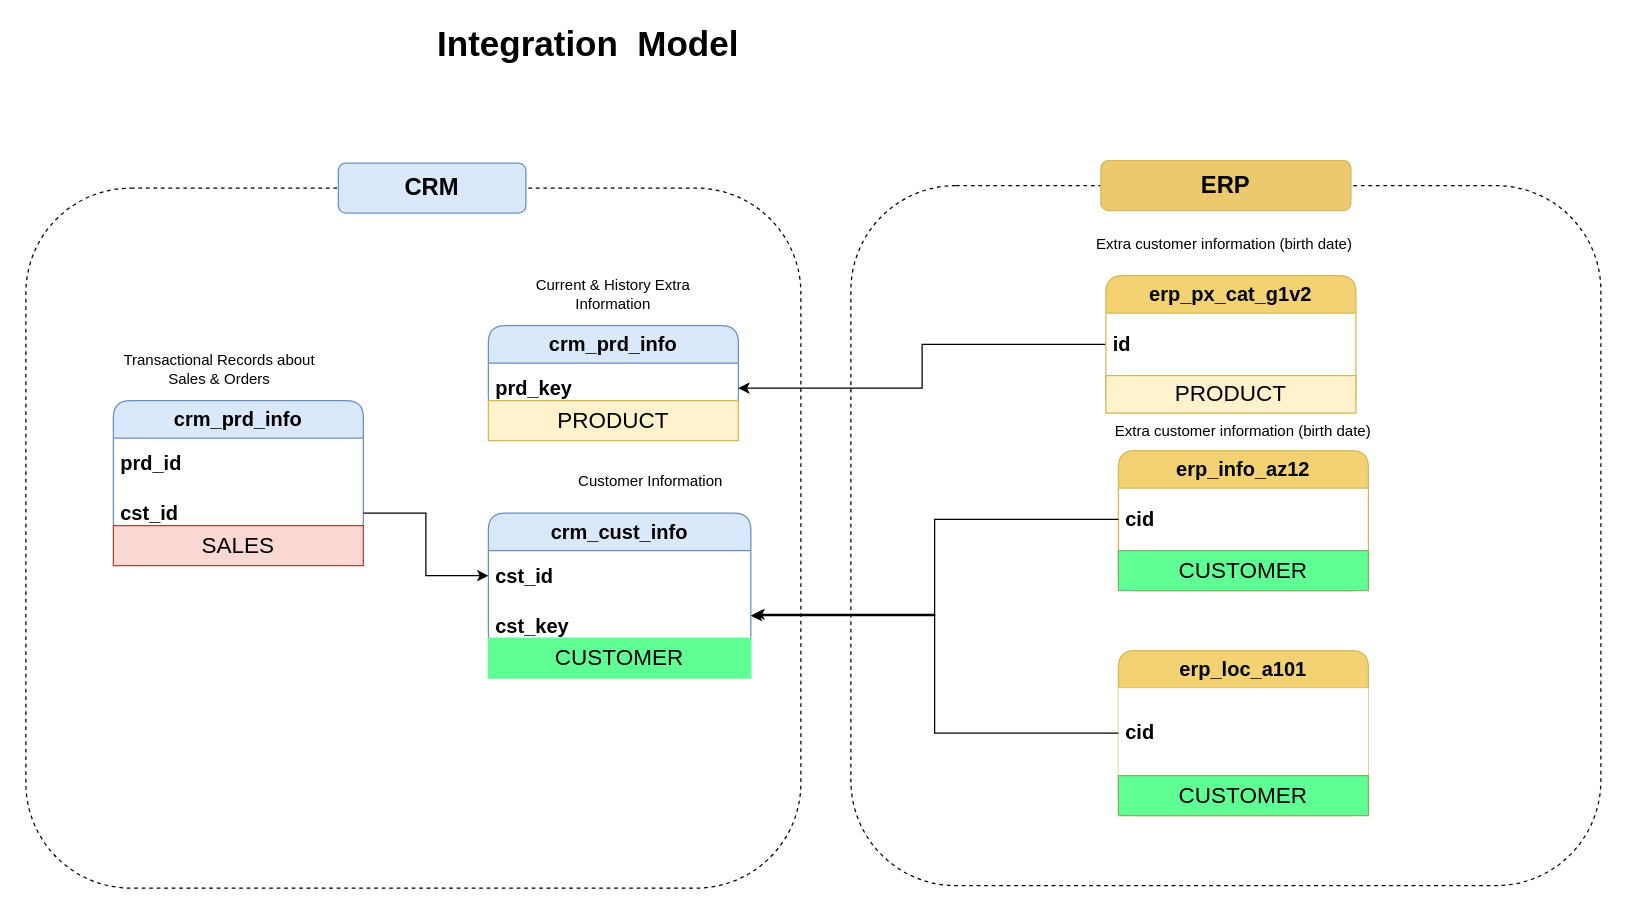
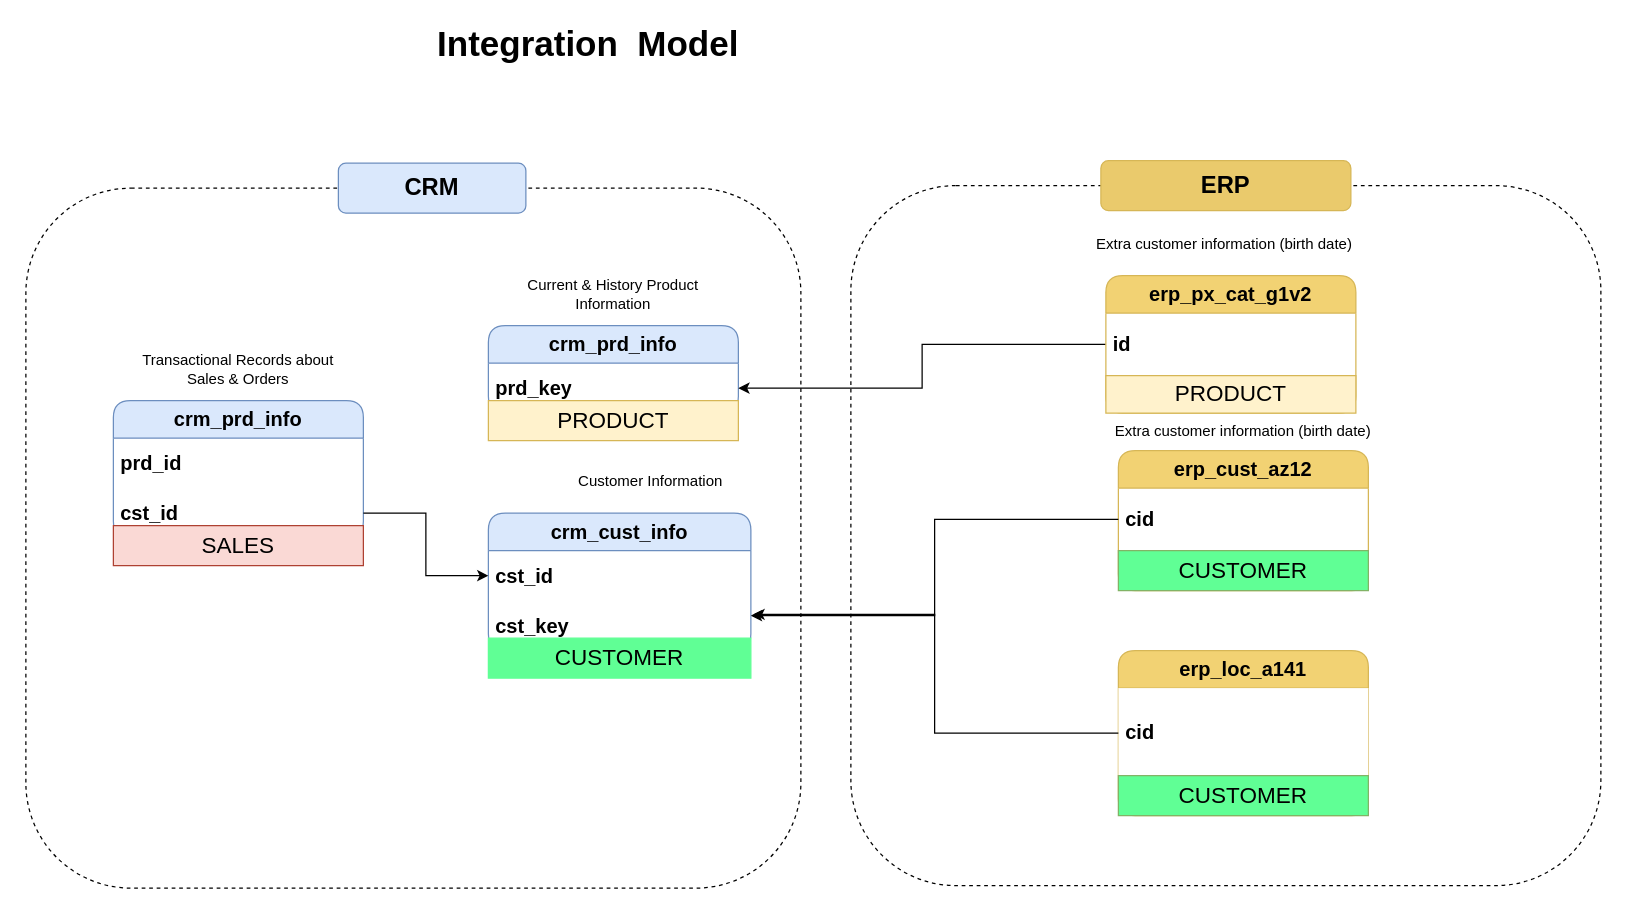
(613, 294) -> (613, 294)
(219, 369) -> (238, 369)
(1243, 469) -> (1243, 469)
(1243, 669) -> (1243, 669)
